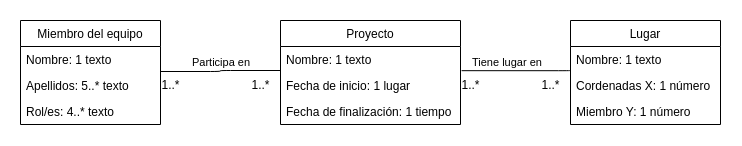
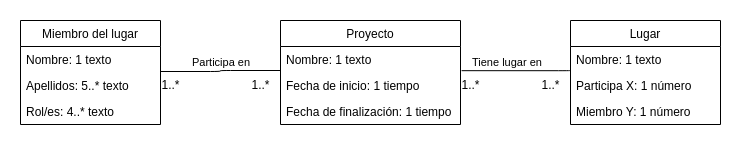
(90, 34) -> (90, 34)
(353, 86) -> (356, 86)
(644, 86) -> (637, 86)
